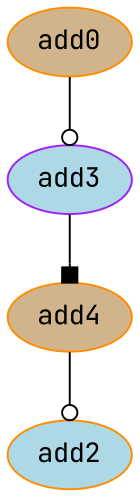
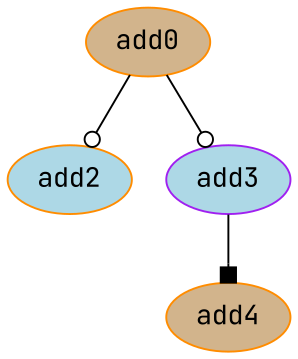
(70, 379) -> (113, 104)
